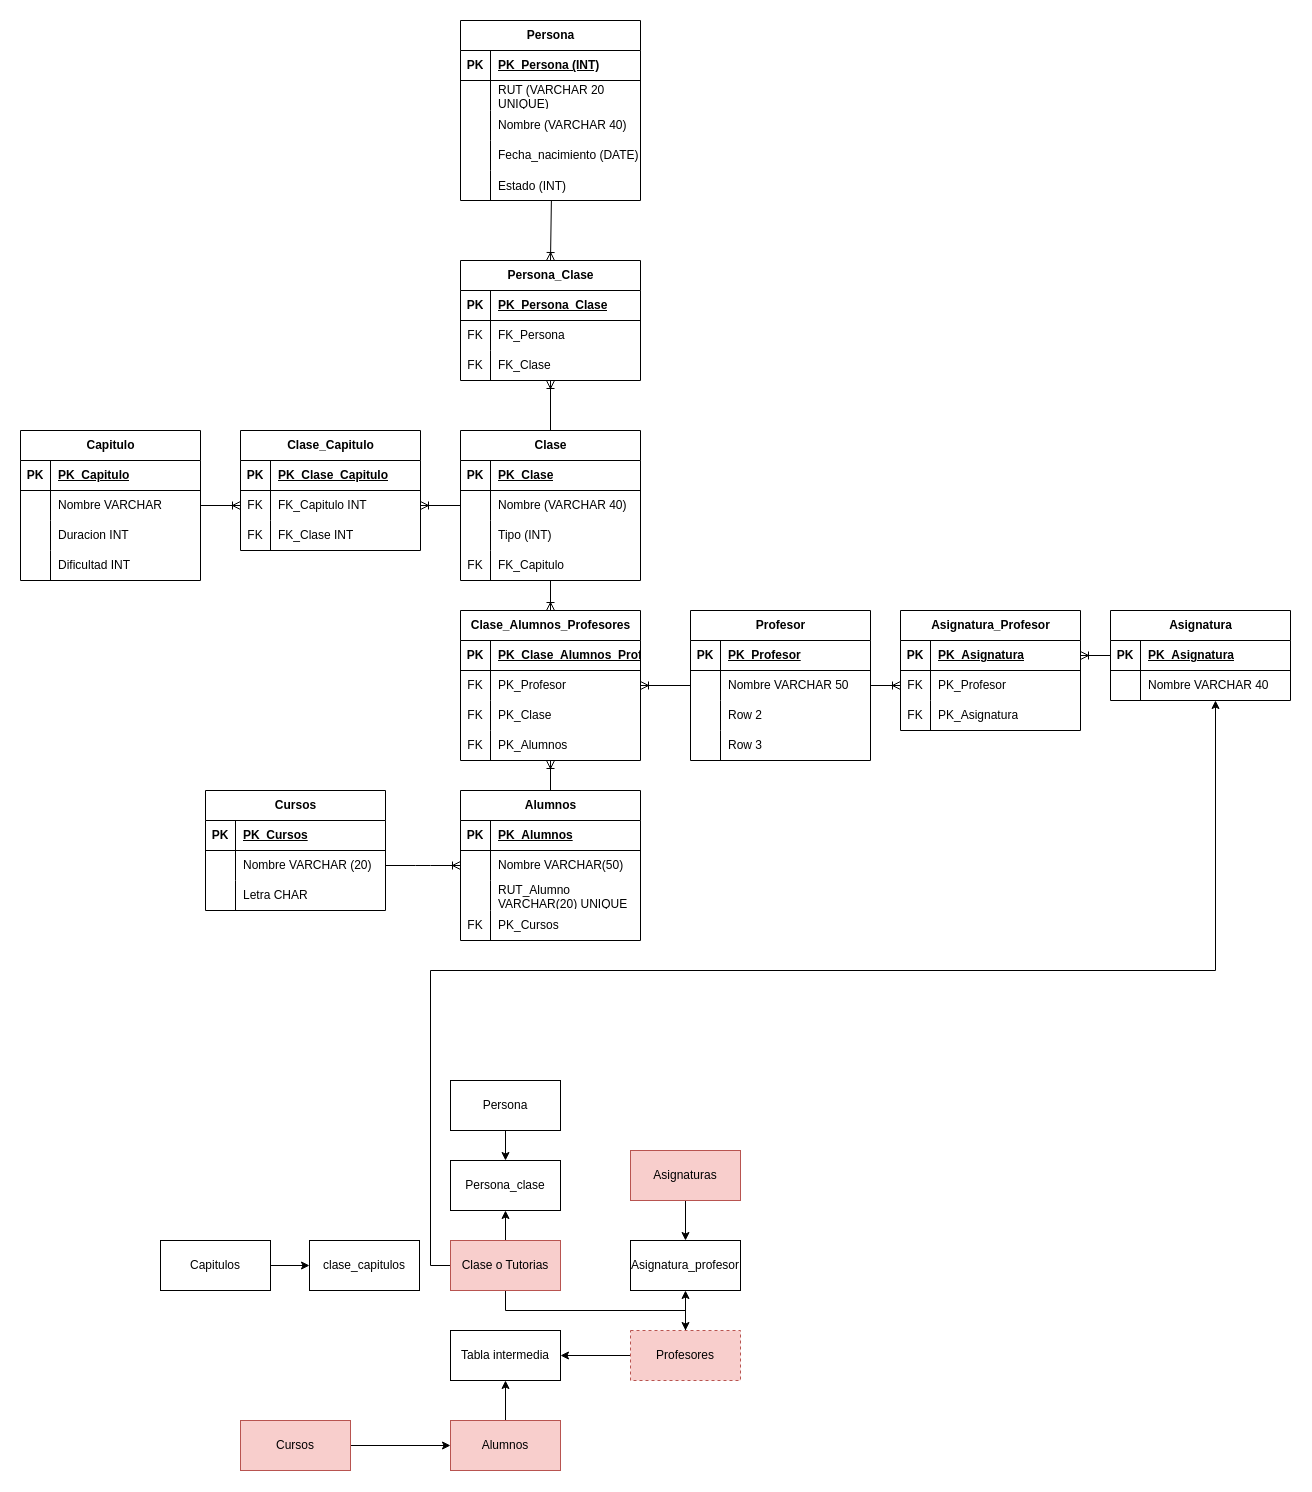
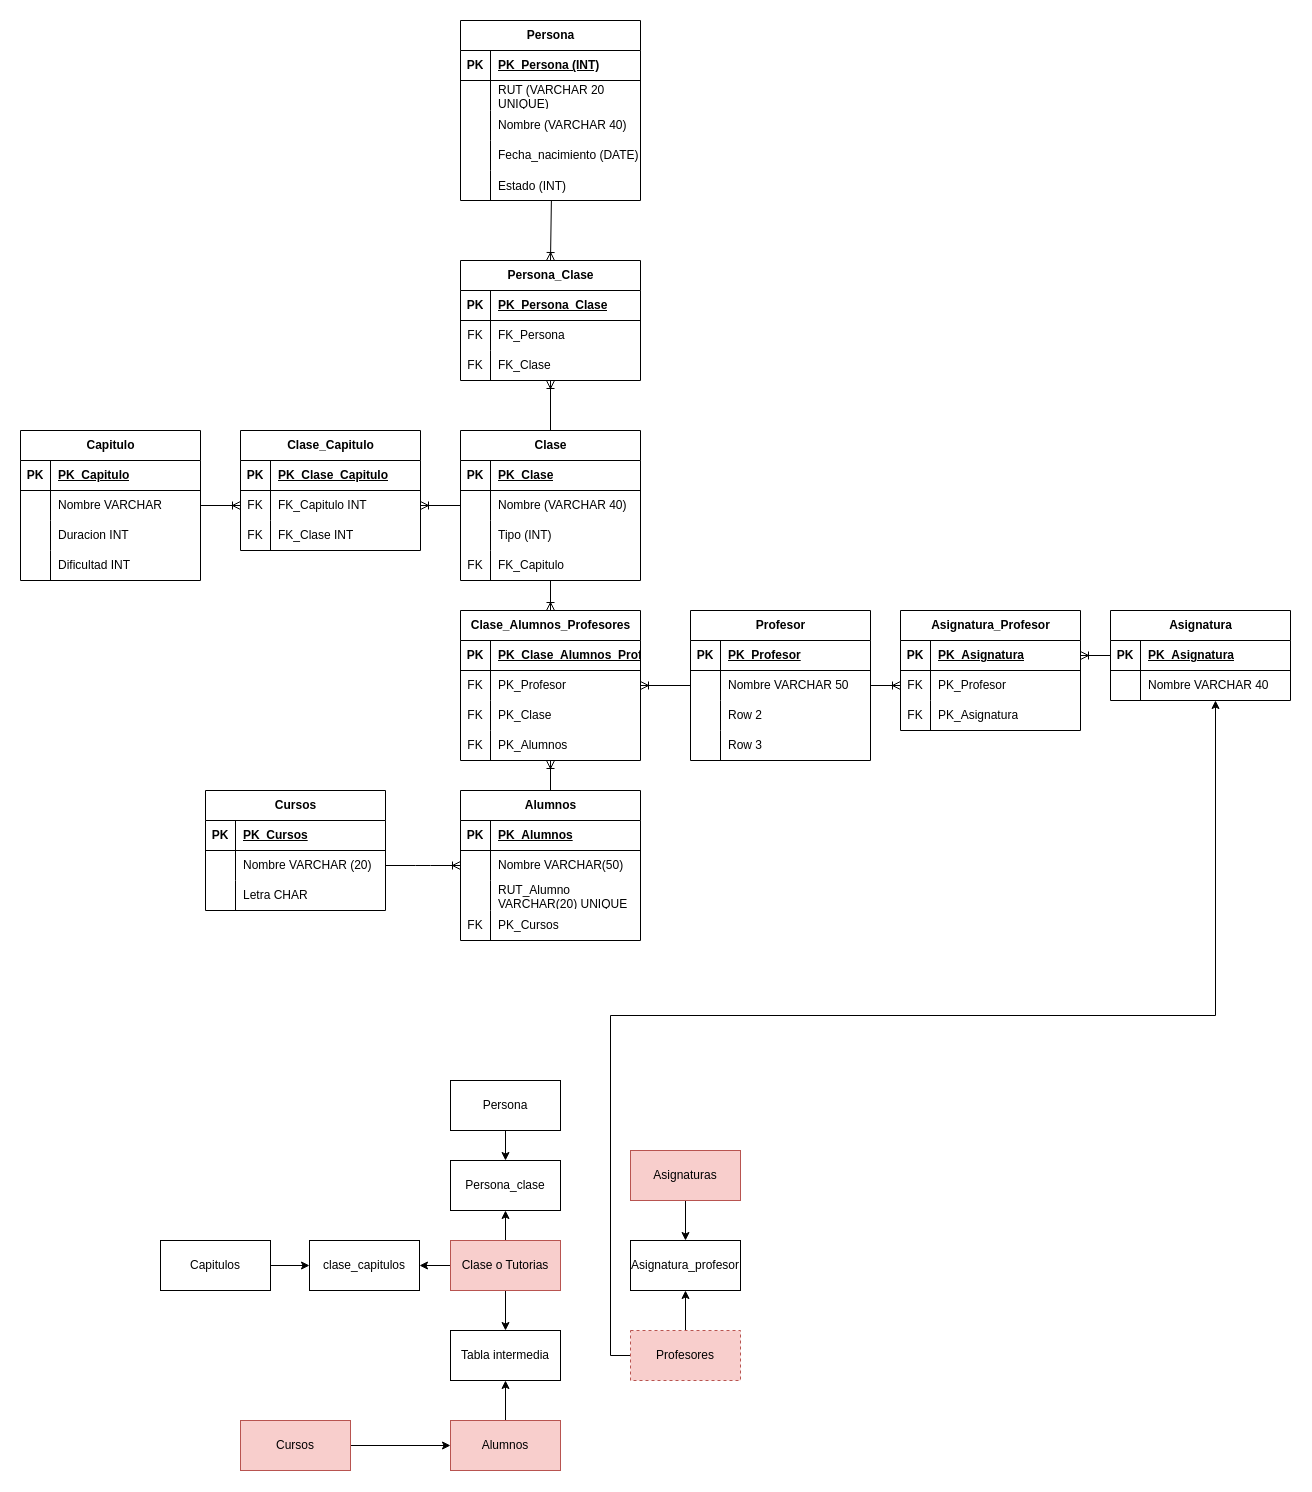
(673, 971) -> (429, 1266)
(593, 1311) -> (506, 1316)
(590, 1356) -> (764, 1016)
